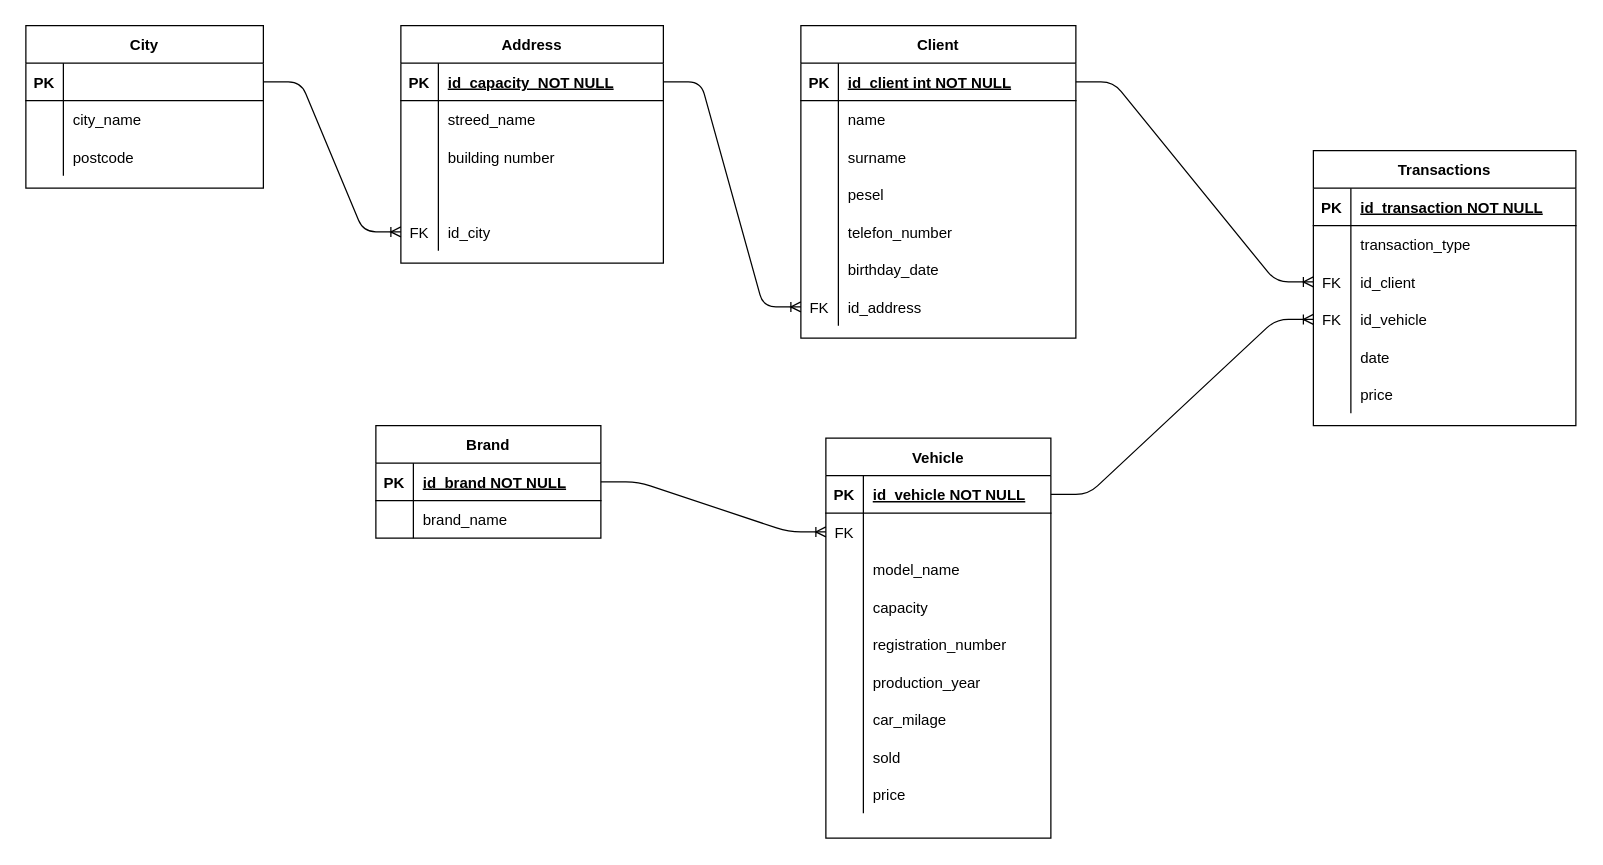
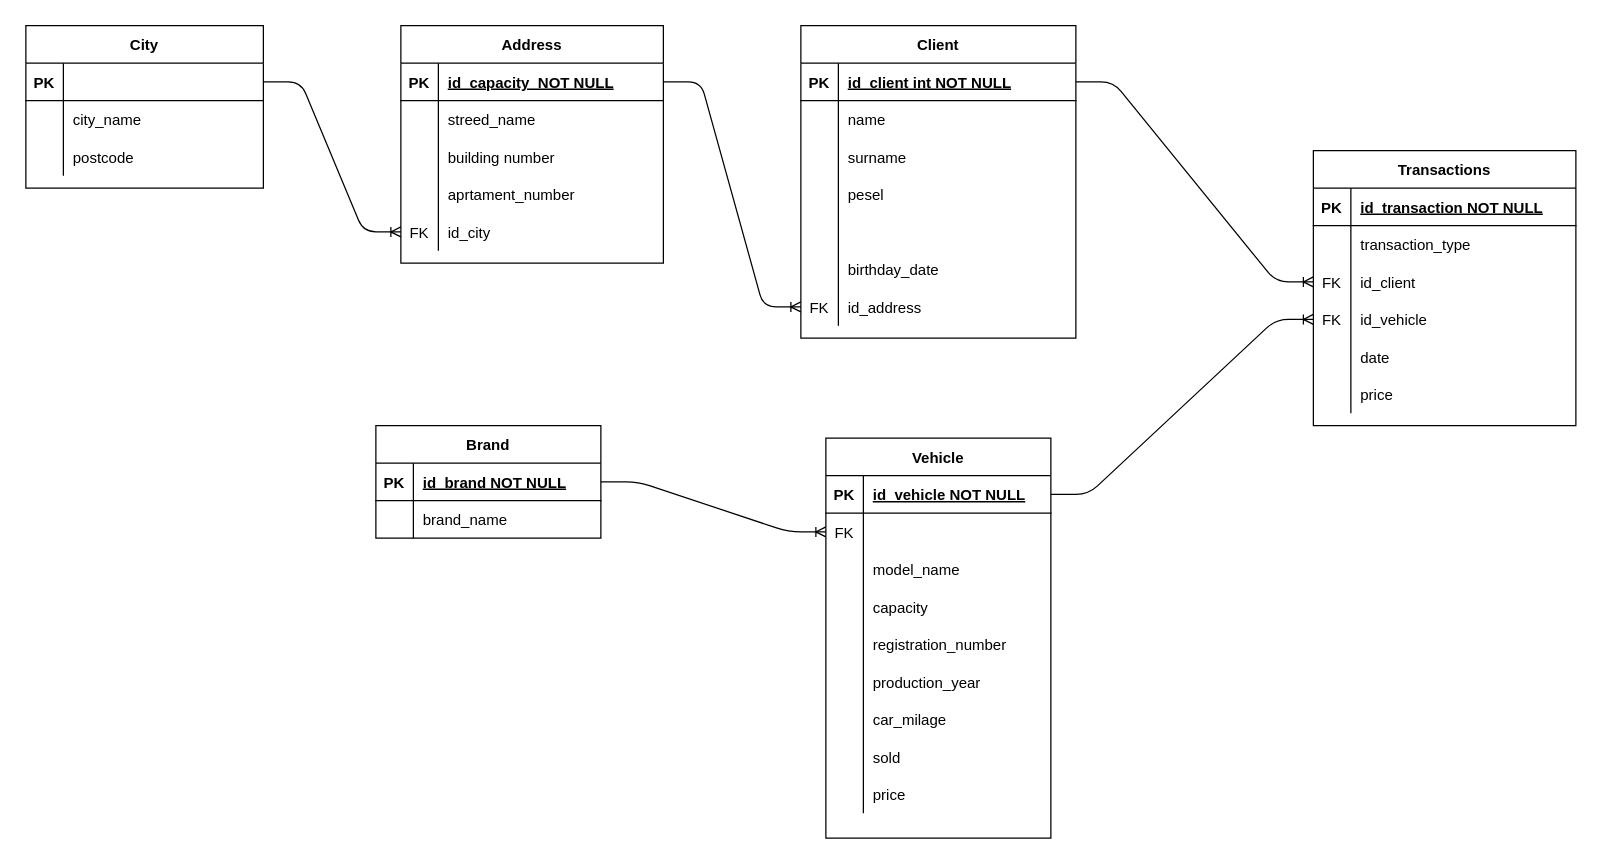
none -> (551, 194)
(957, 232) -> none
